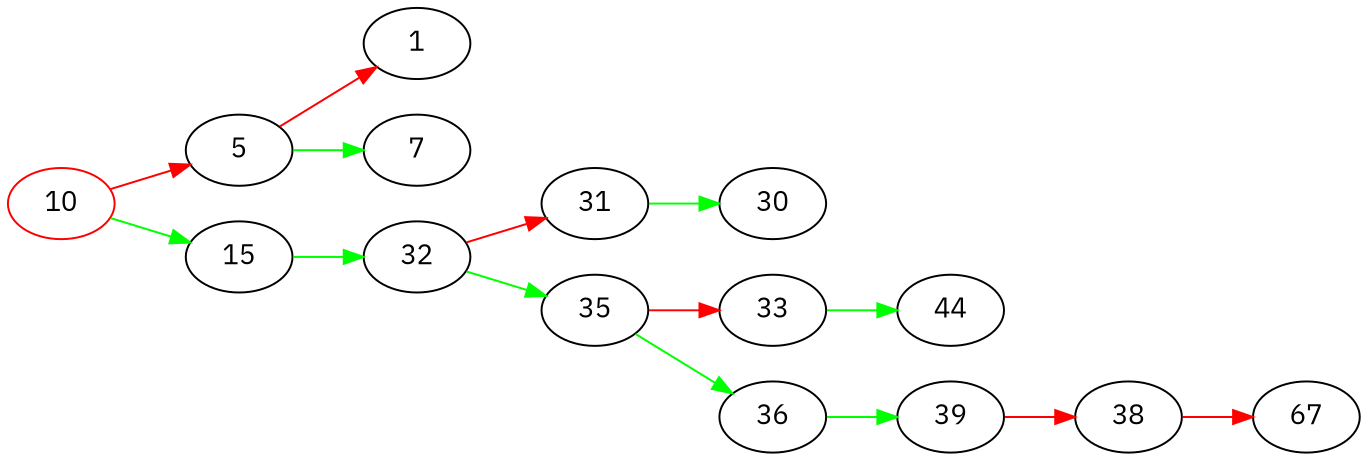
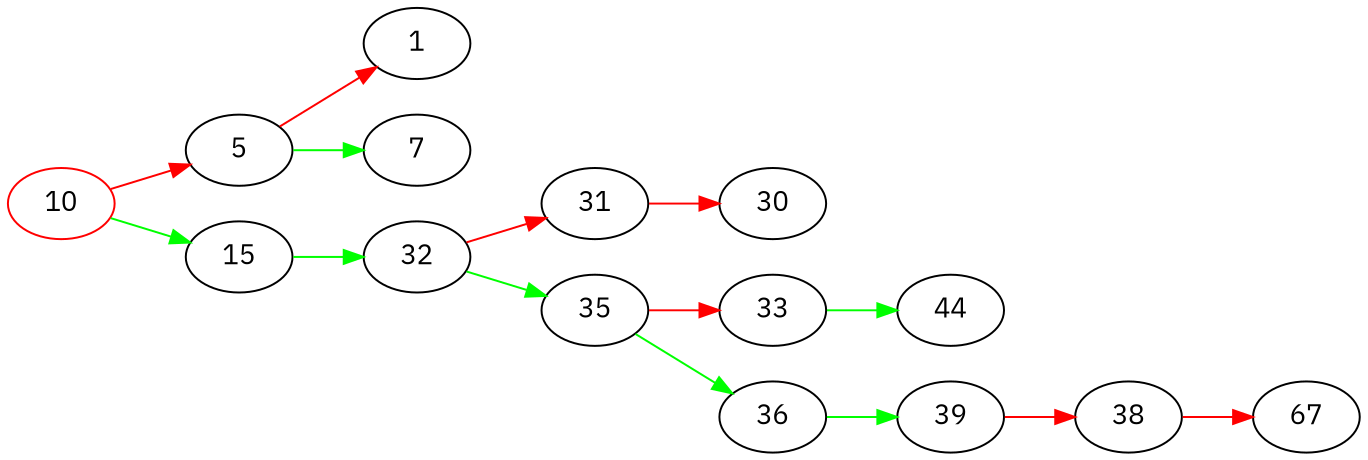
(674, 204) -> (674, 204)
